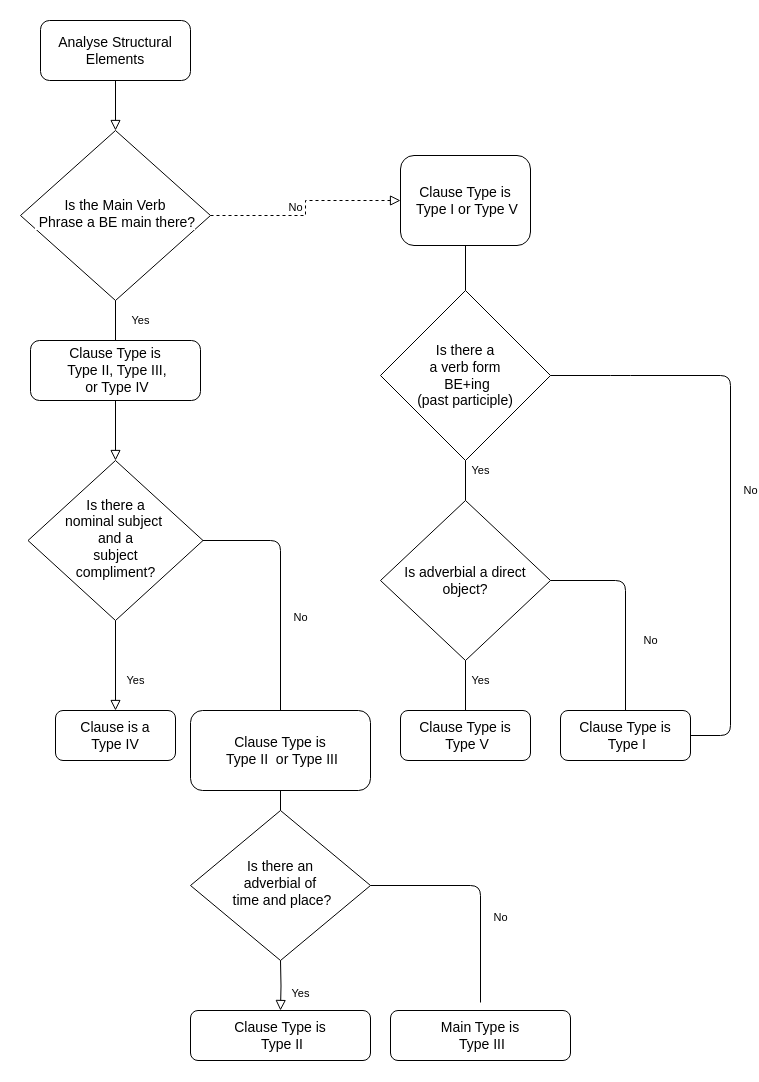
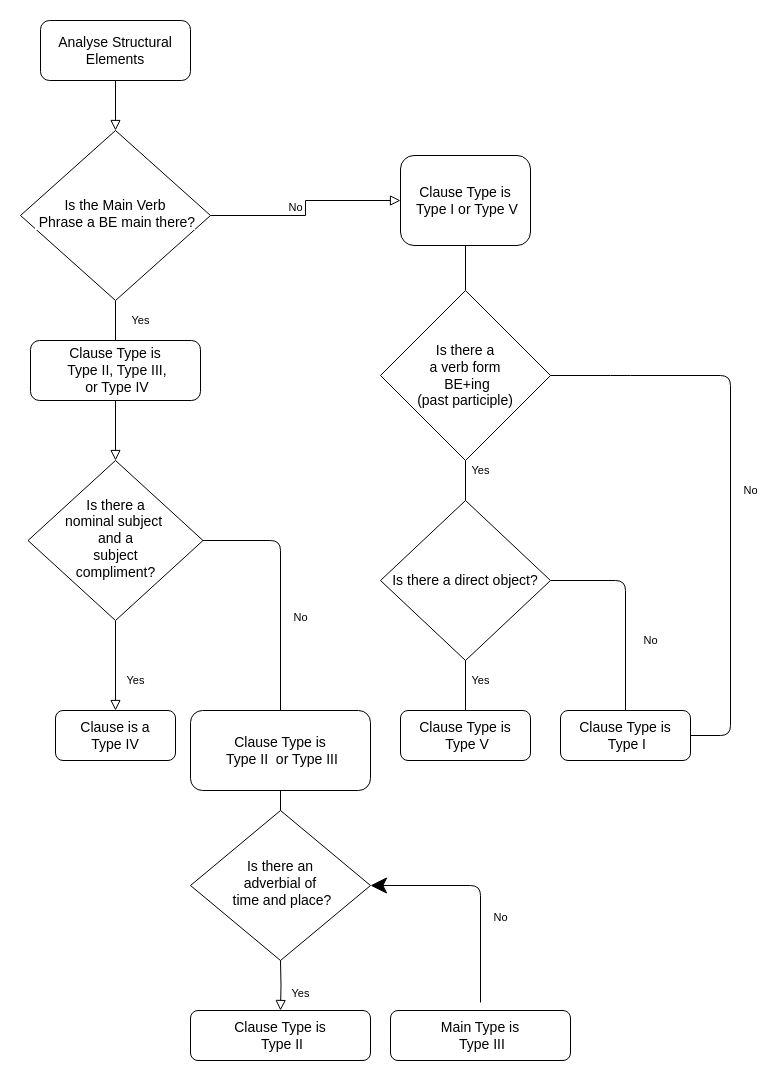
(306, 214) -> (306, 214)
(466, 581) -> (466, 581)
(380, 886) -> (385, 886)
